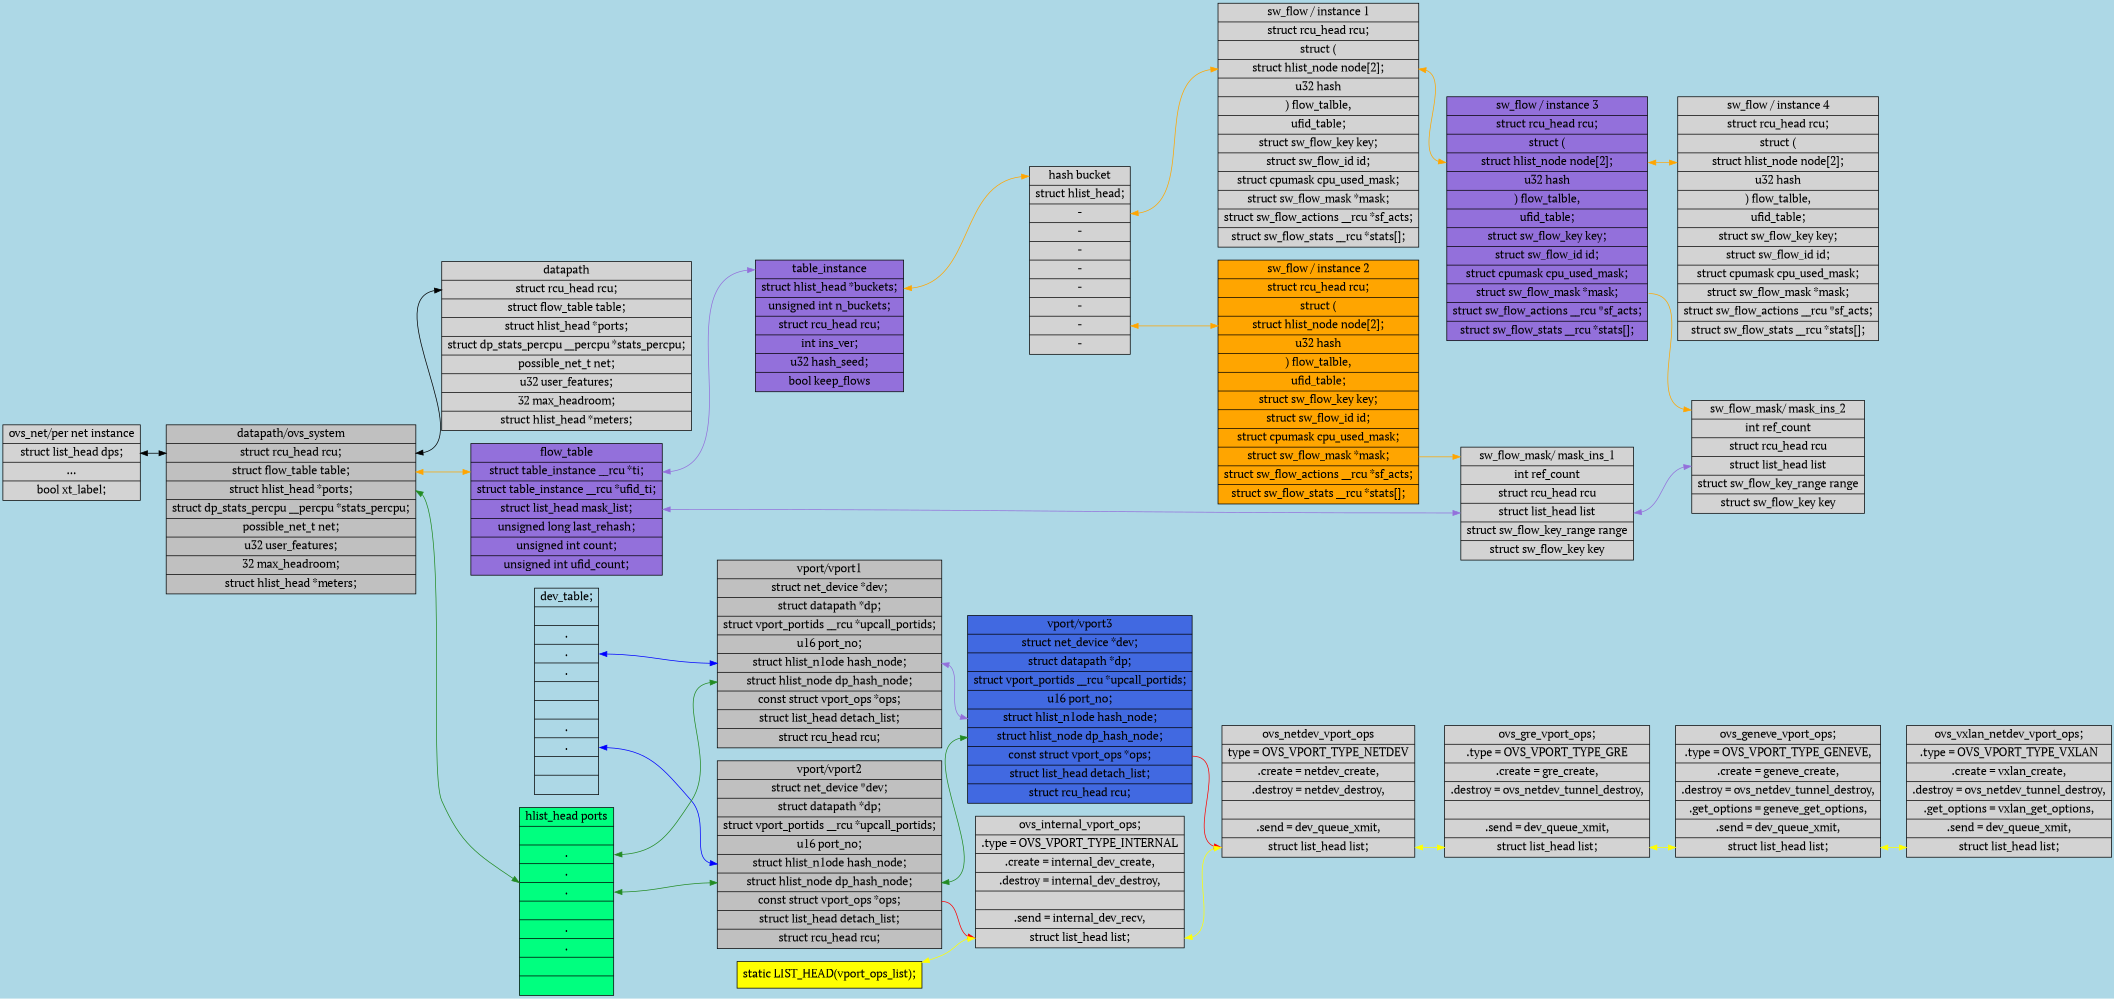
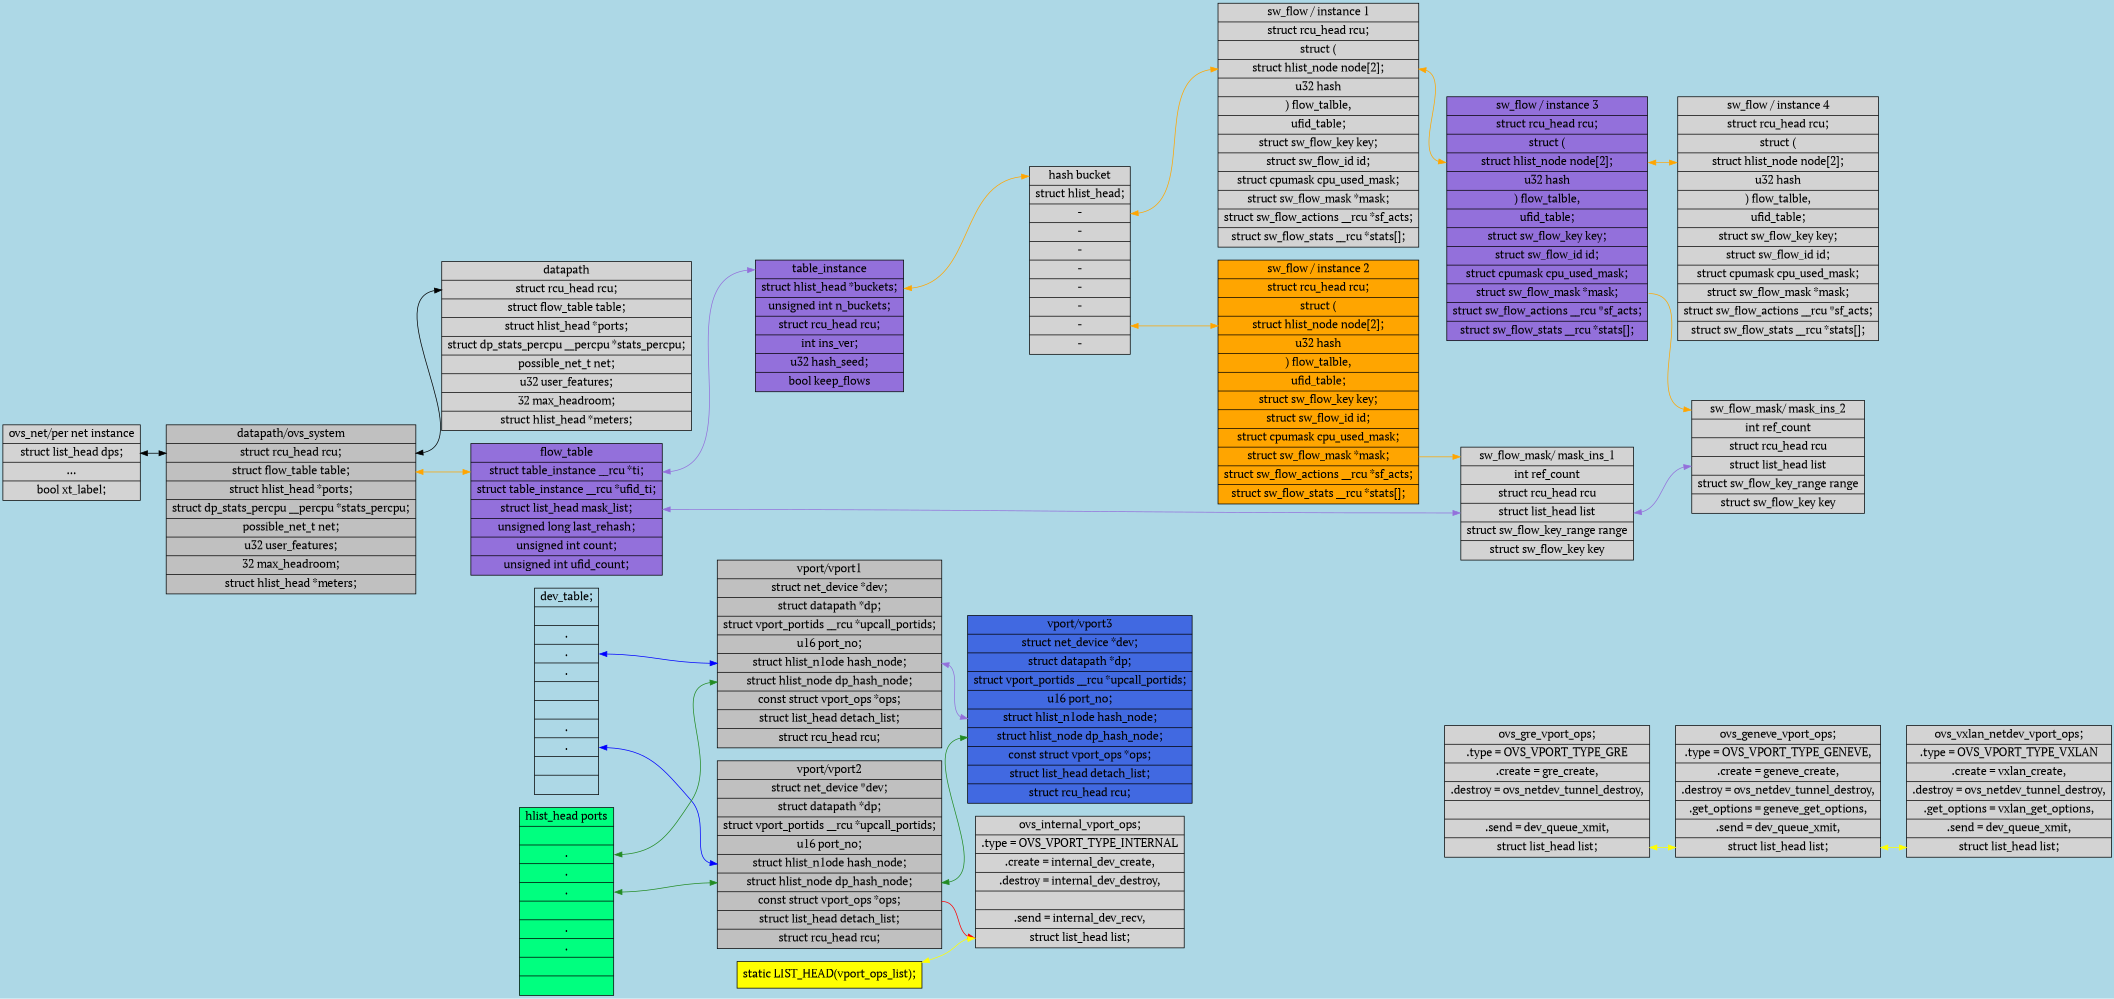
(436, 701) -> none
(1318, 791) -> none
